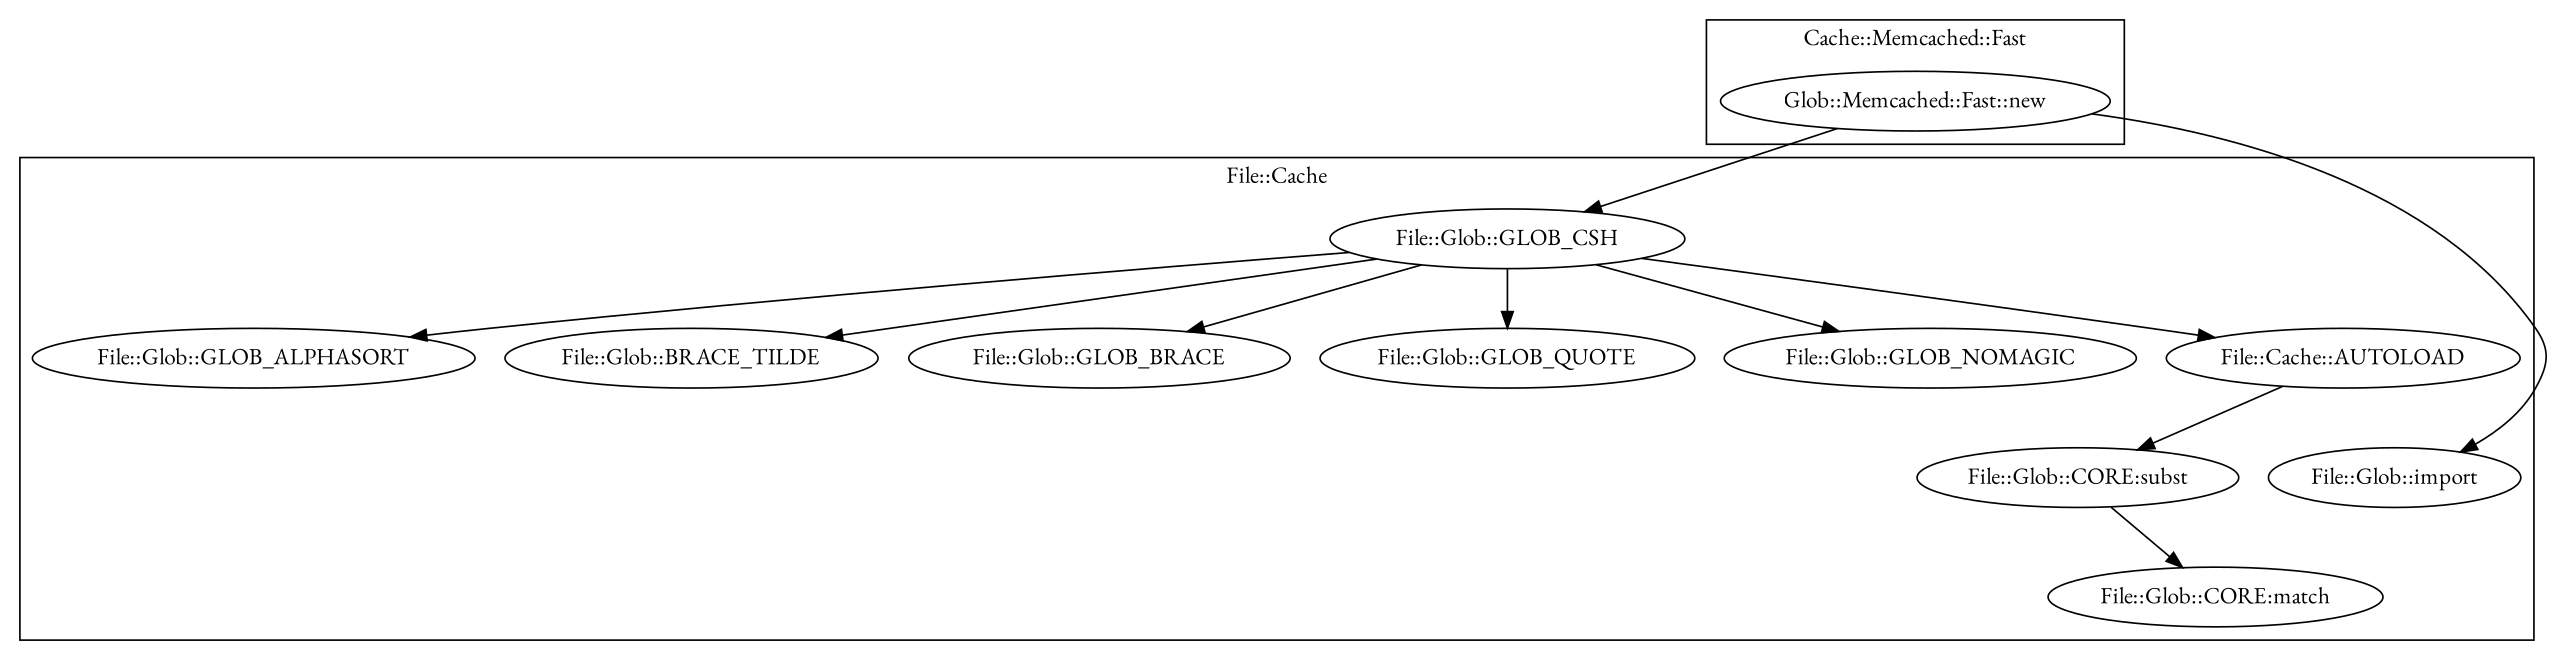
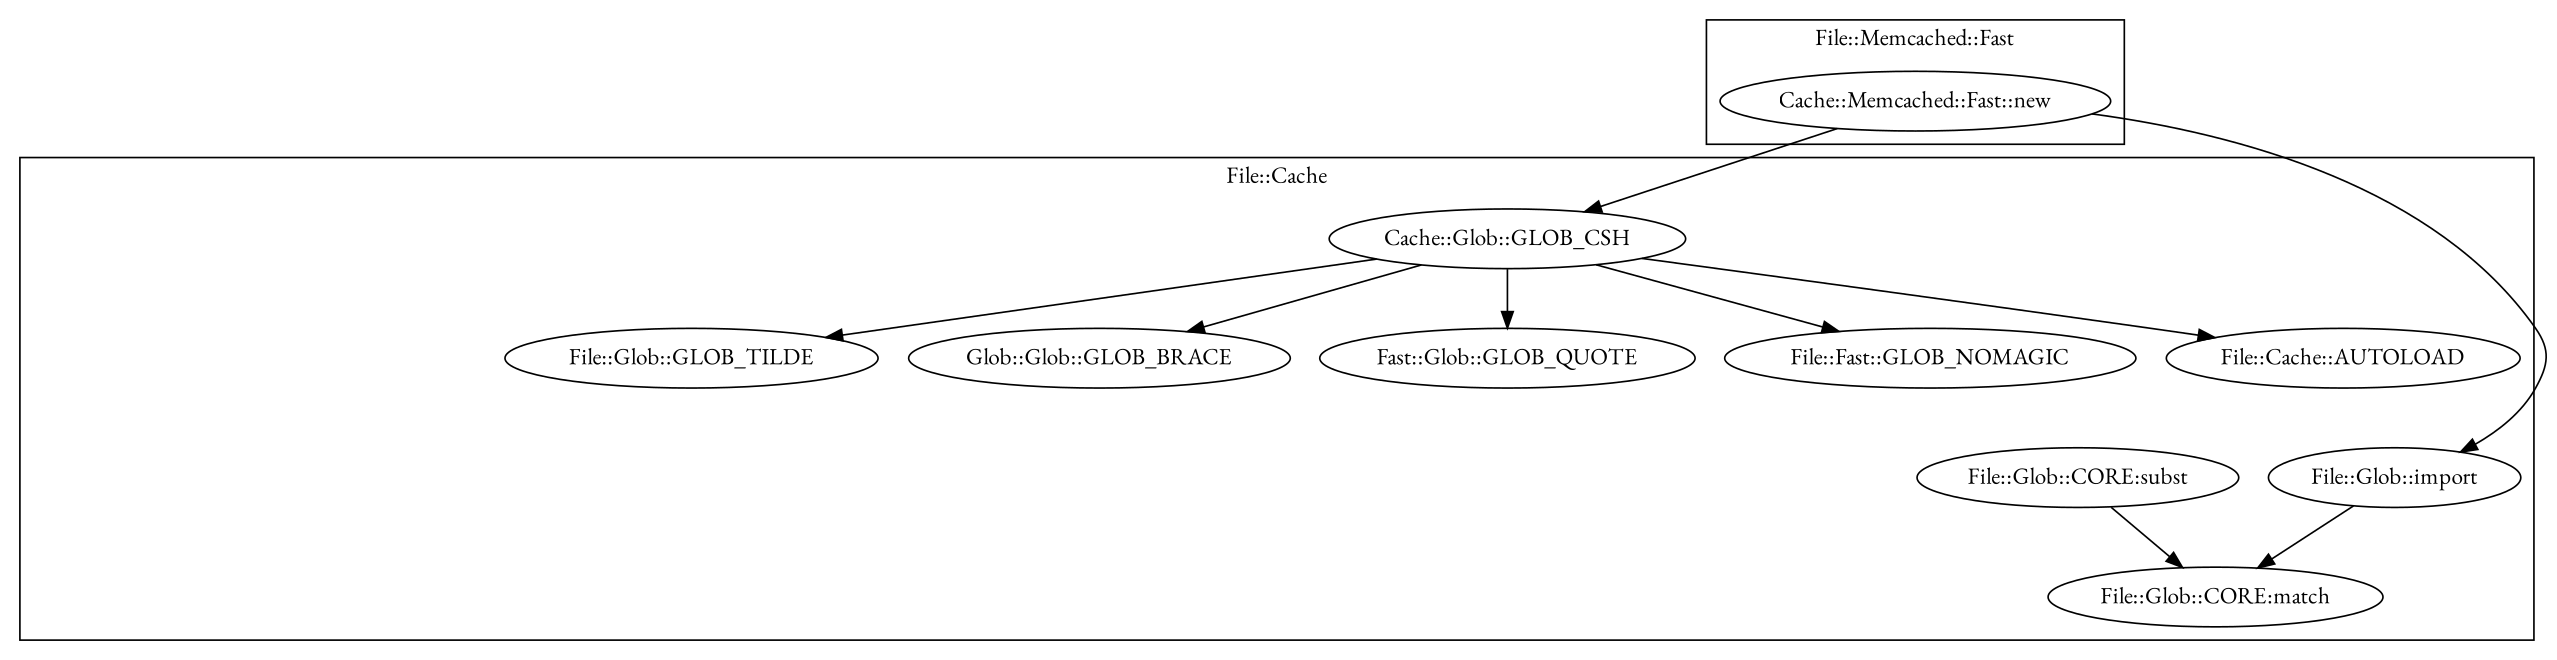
(1915, 39) -> (1915, 39)
(1915, 101) -> (1915, 101)
(1507, 239) -> (1507, 239)
(254, 358) -> none
(692, 358) -> (692, 358)
(1099, 358) -> (1099, 358)
(1507, 358) -> (1507, 358)
(1930, 358) -> (1930, 358)
(2218, 415) -> none
none -> (2313, 532)
